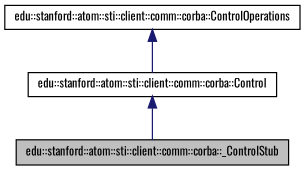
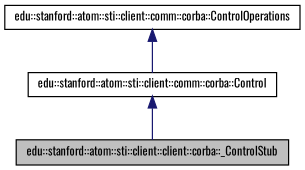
(152, 152) -> (152, 152)
